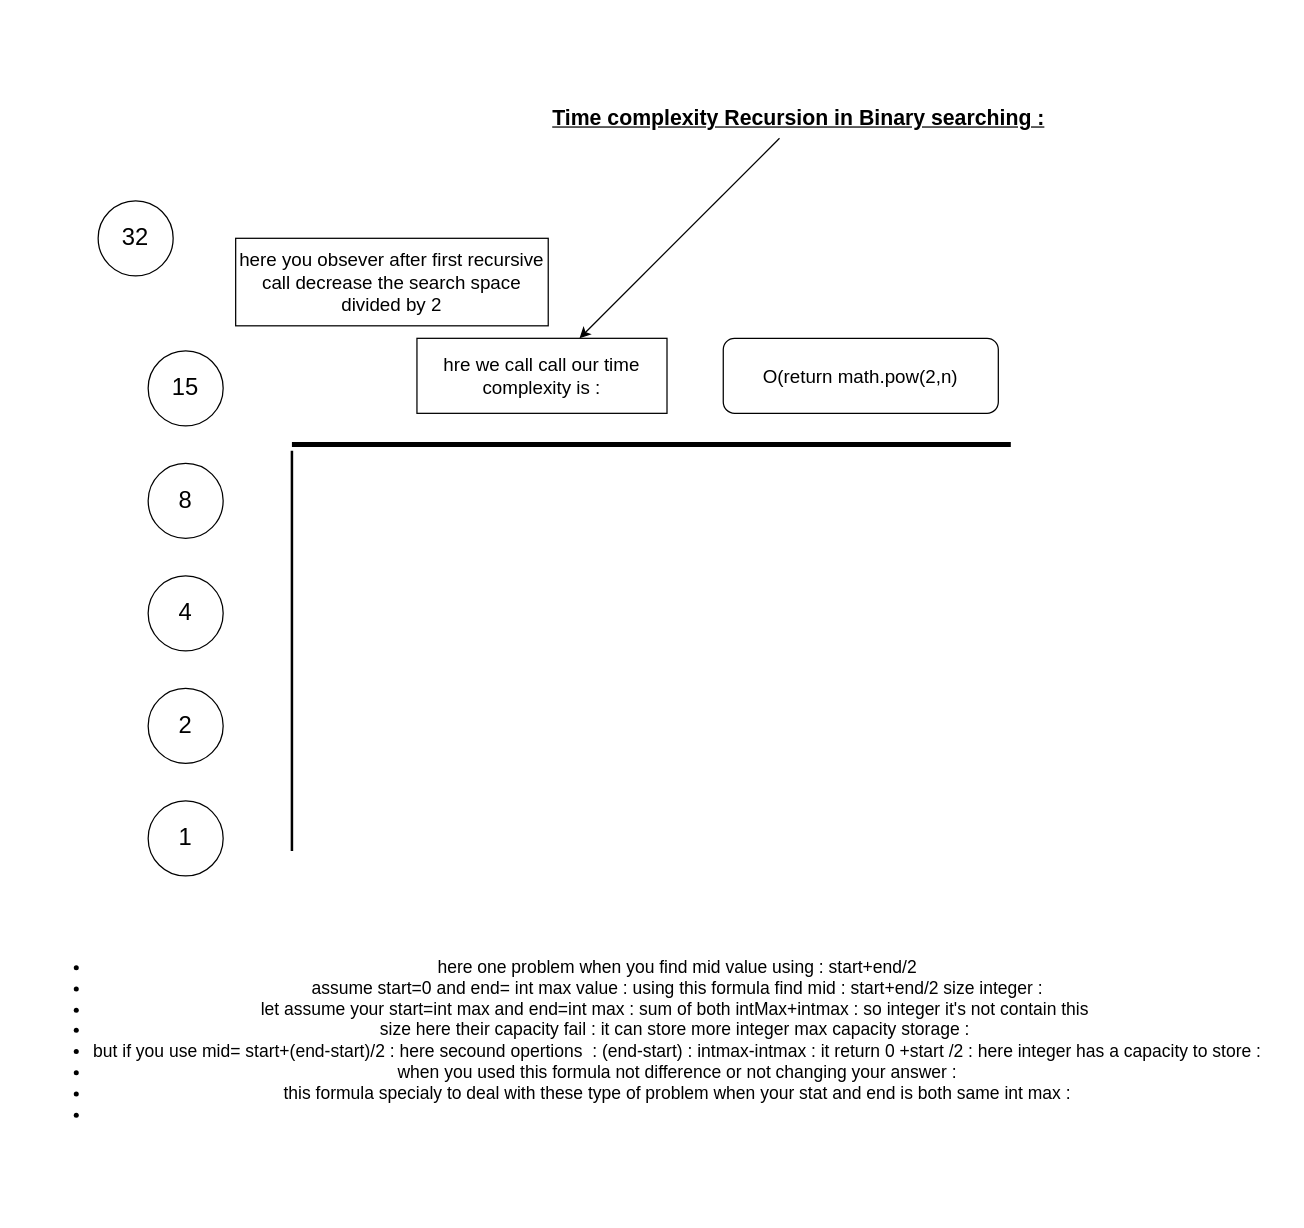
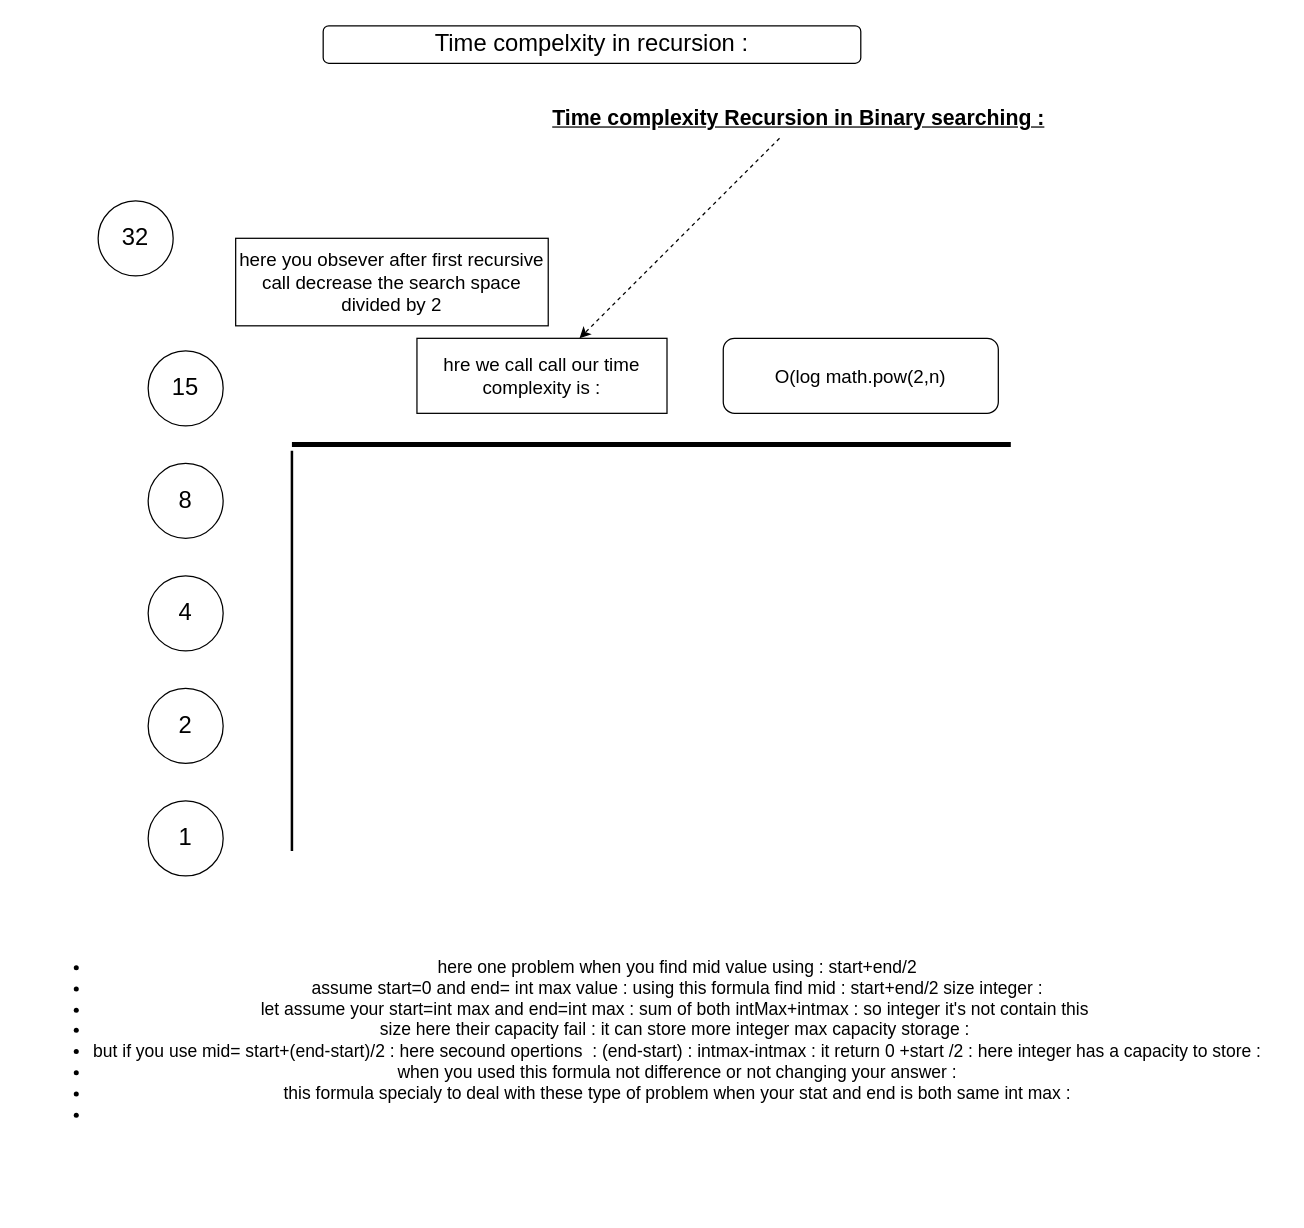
none -> (592, 44)
(683, 235) -> (683, 235)
(861, 376) -> (861, 376)
